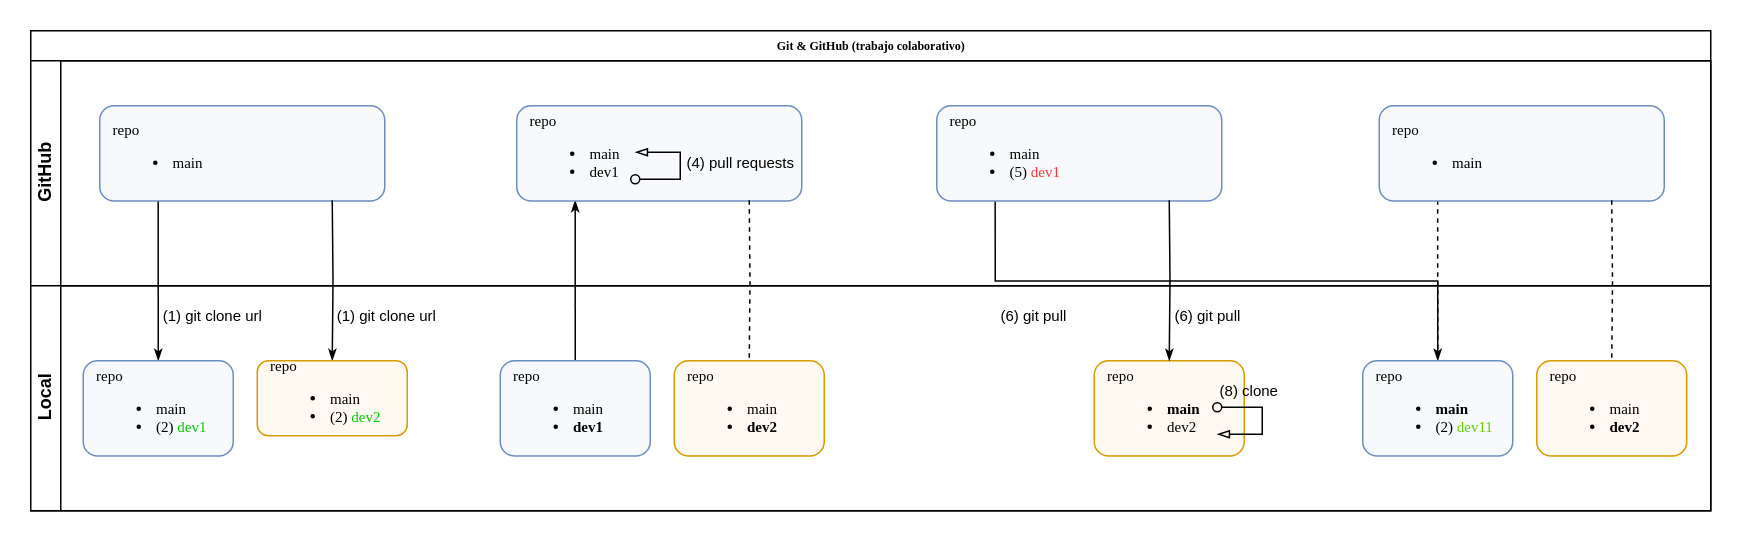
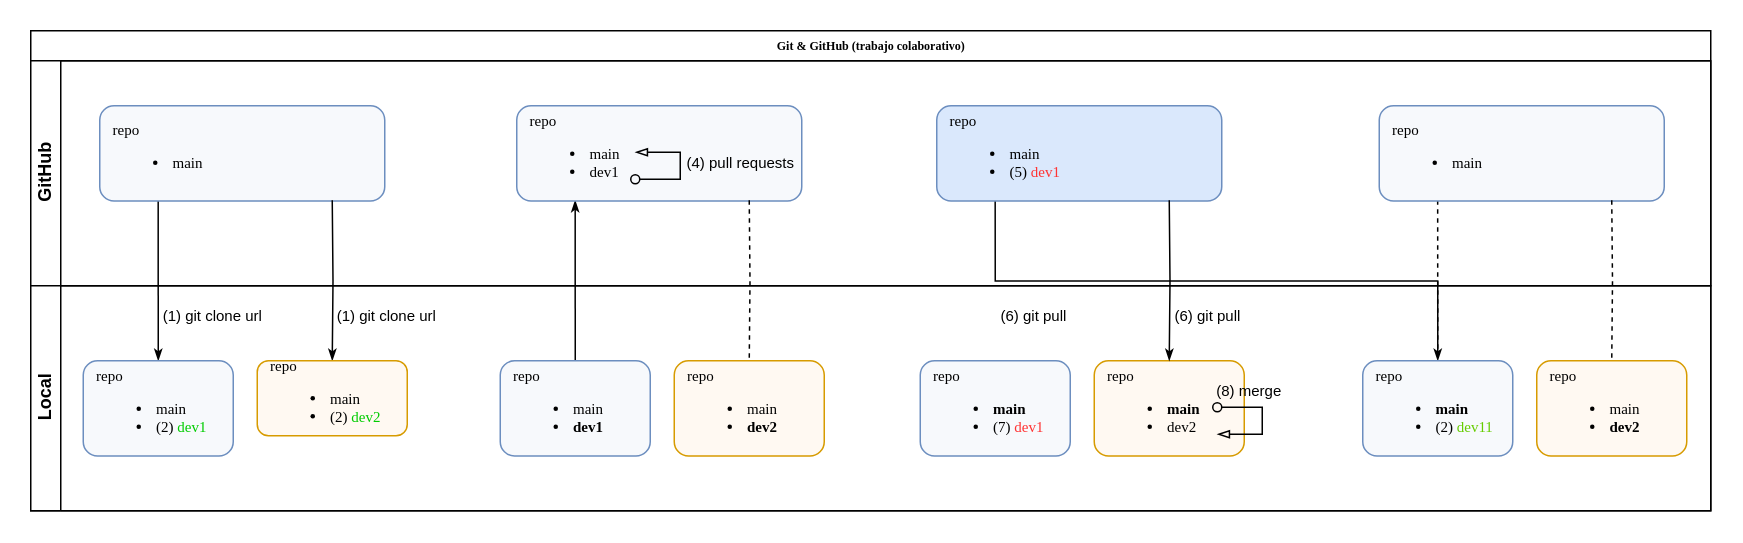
(1079, 153) -> (1079, 153)
(1250, 391) -> (1250, 391)
none -> (995, 408)
